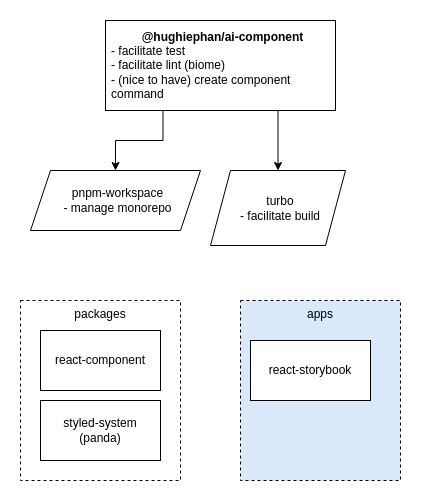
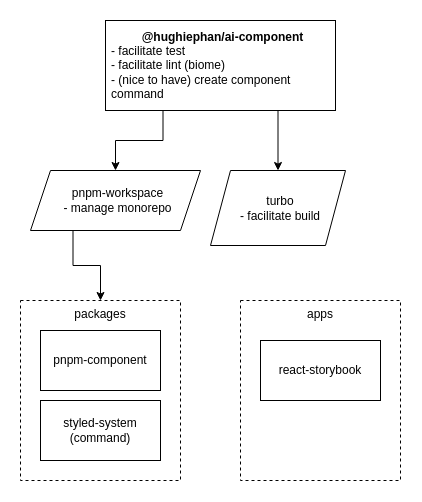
none -> (83, 266)
(321, 315) -> (321, 315)
(101, 361) -> (101, 361)
(311, 371) -> (321, 371)
(101, 431) -> (101, 431)
